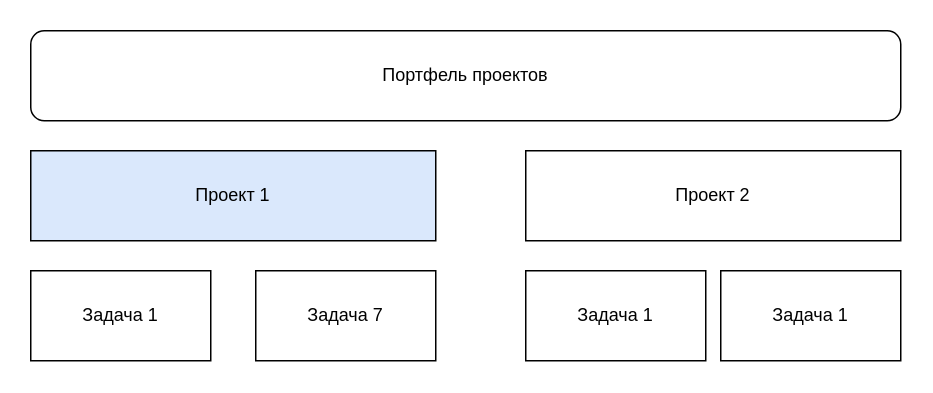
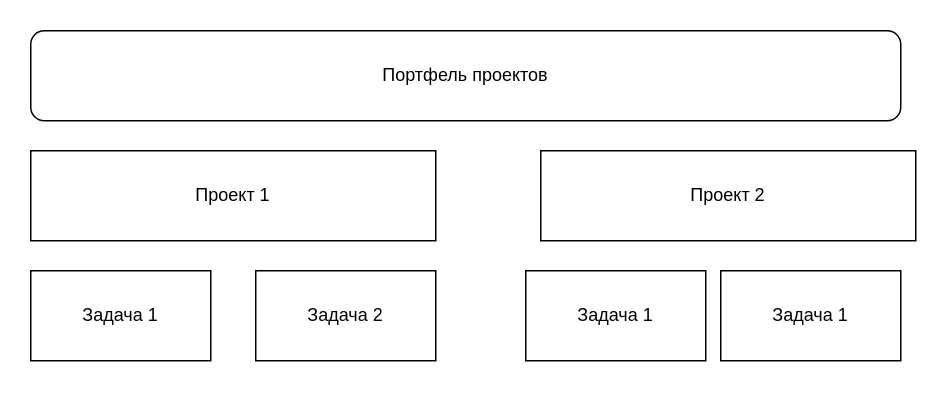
(233, 196) -> (233, 196)
(713, 196) -> (728, 196)
(346, 316) -> (346, 316)
